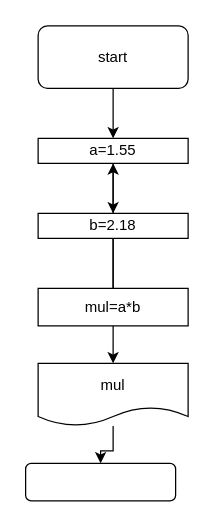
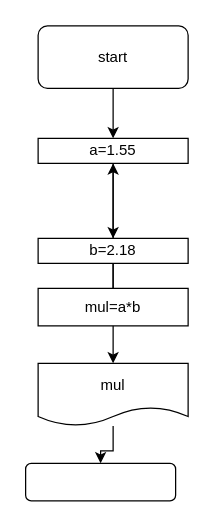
(113, 226) -> (113, 251)
